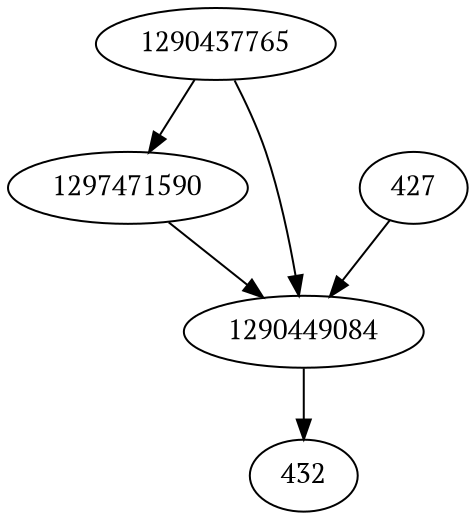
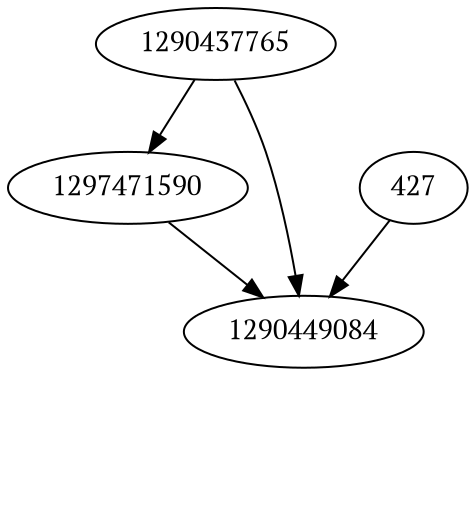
(304, 476) -> none
